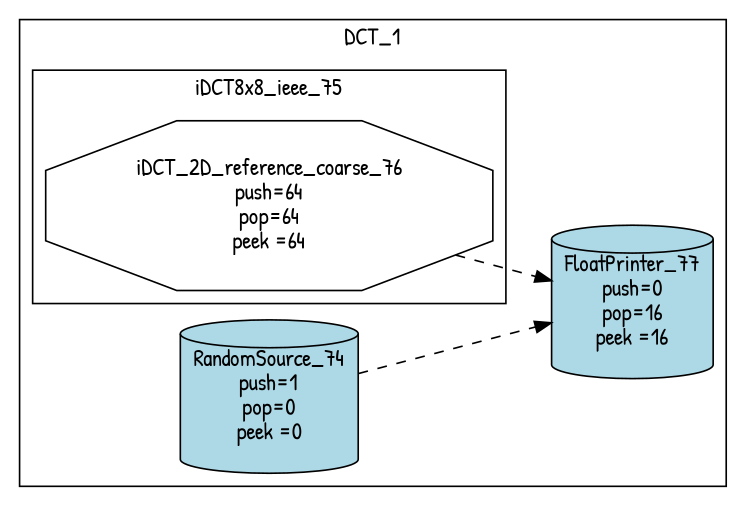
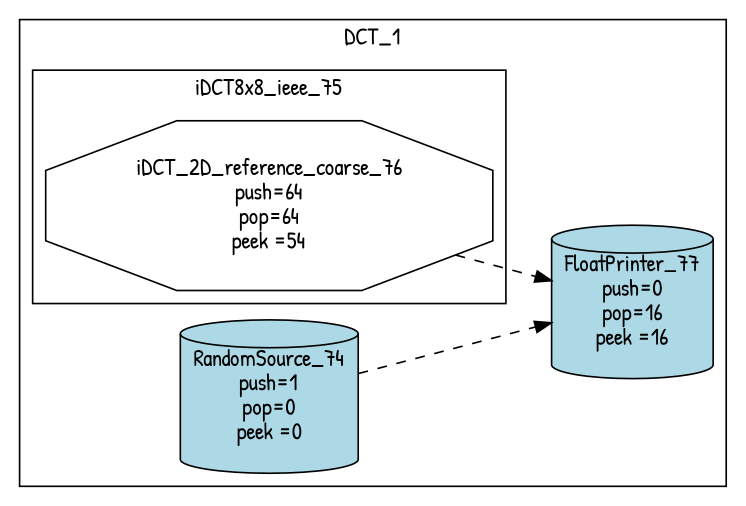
(269, 206) -> (269, 206)
